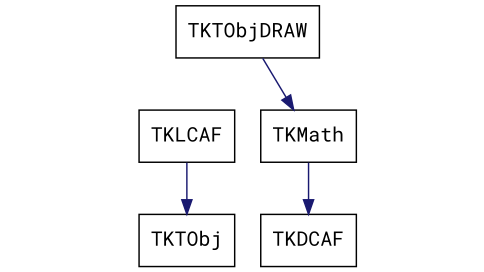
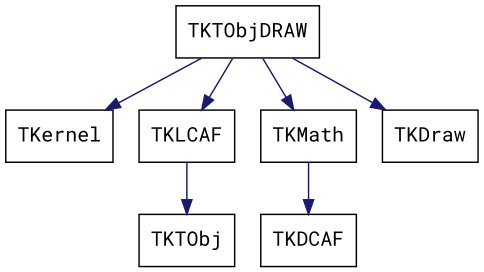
none -> (221, 78)
none -> (59, 136)
none -> (430, 136)
